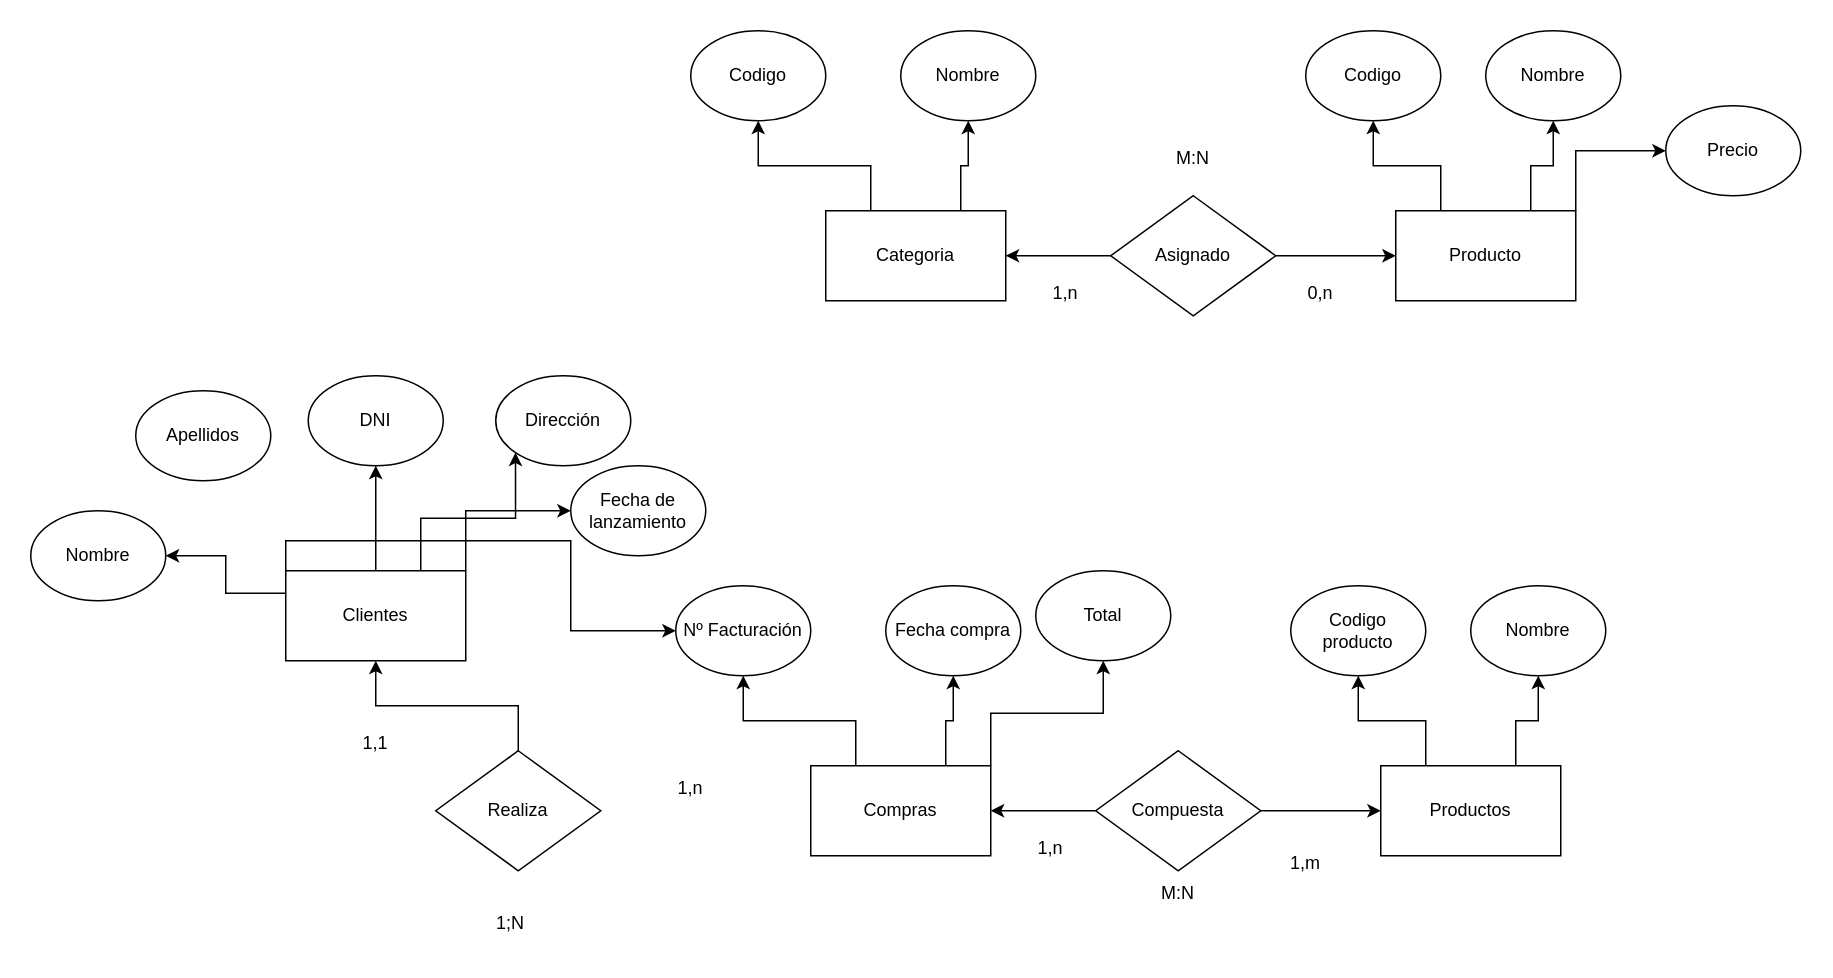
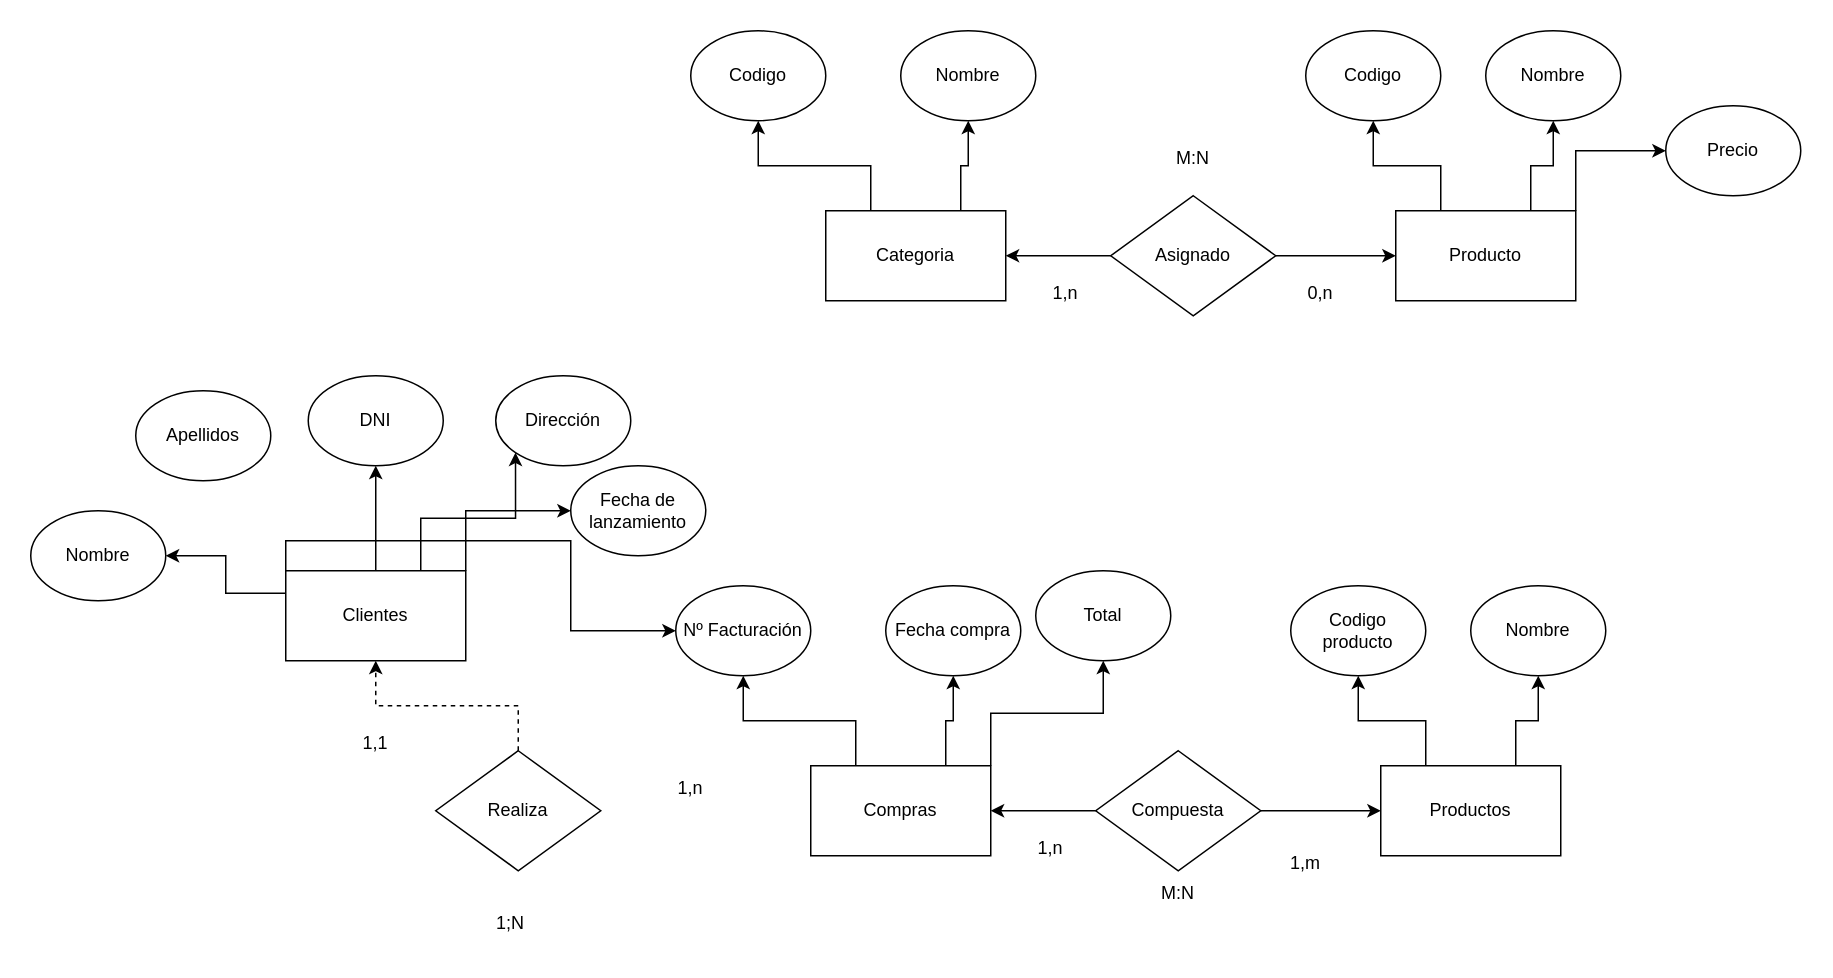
(450, 706) -> (450, 706)
